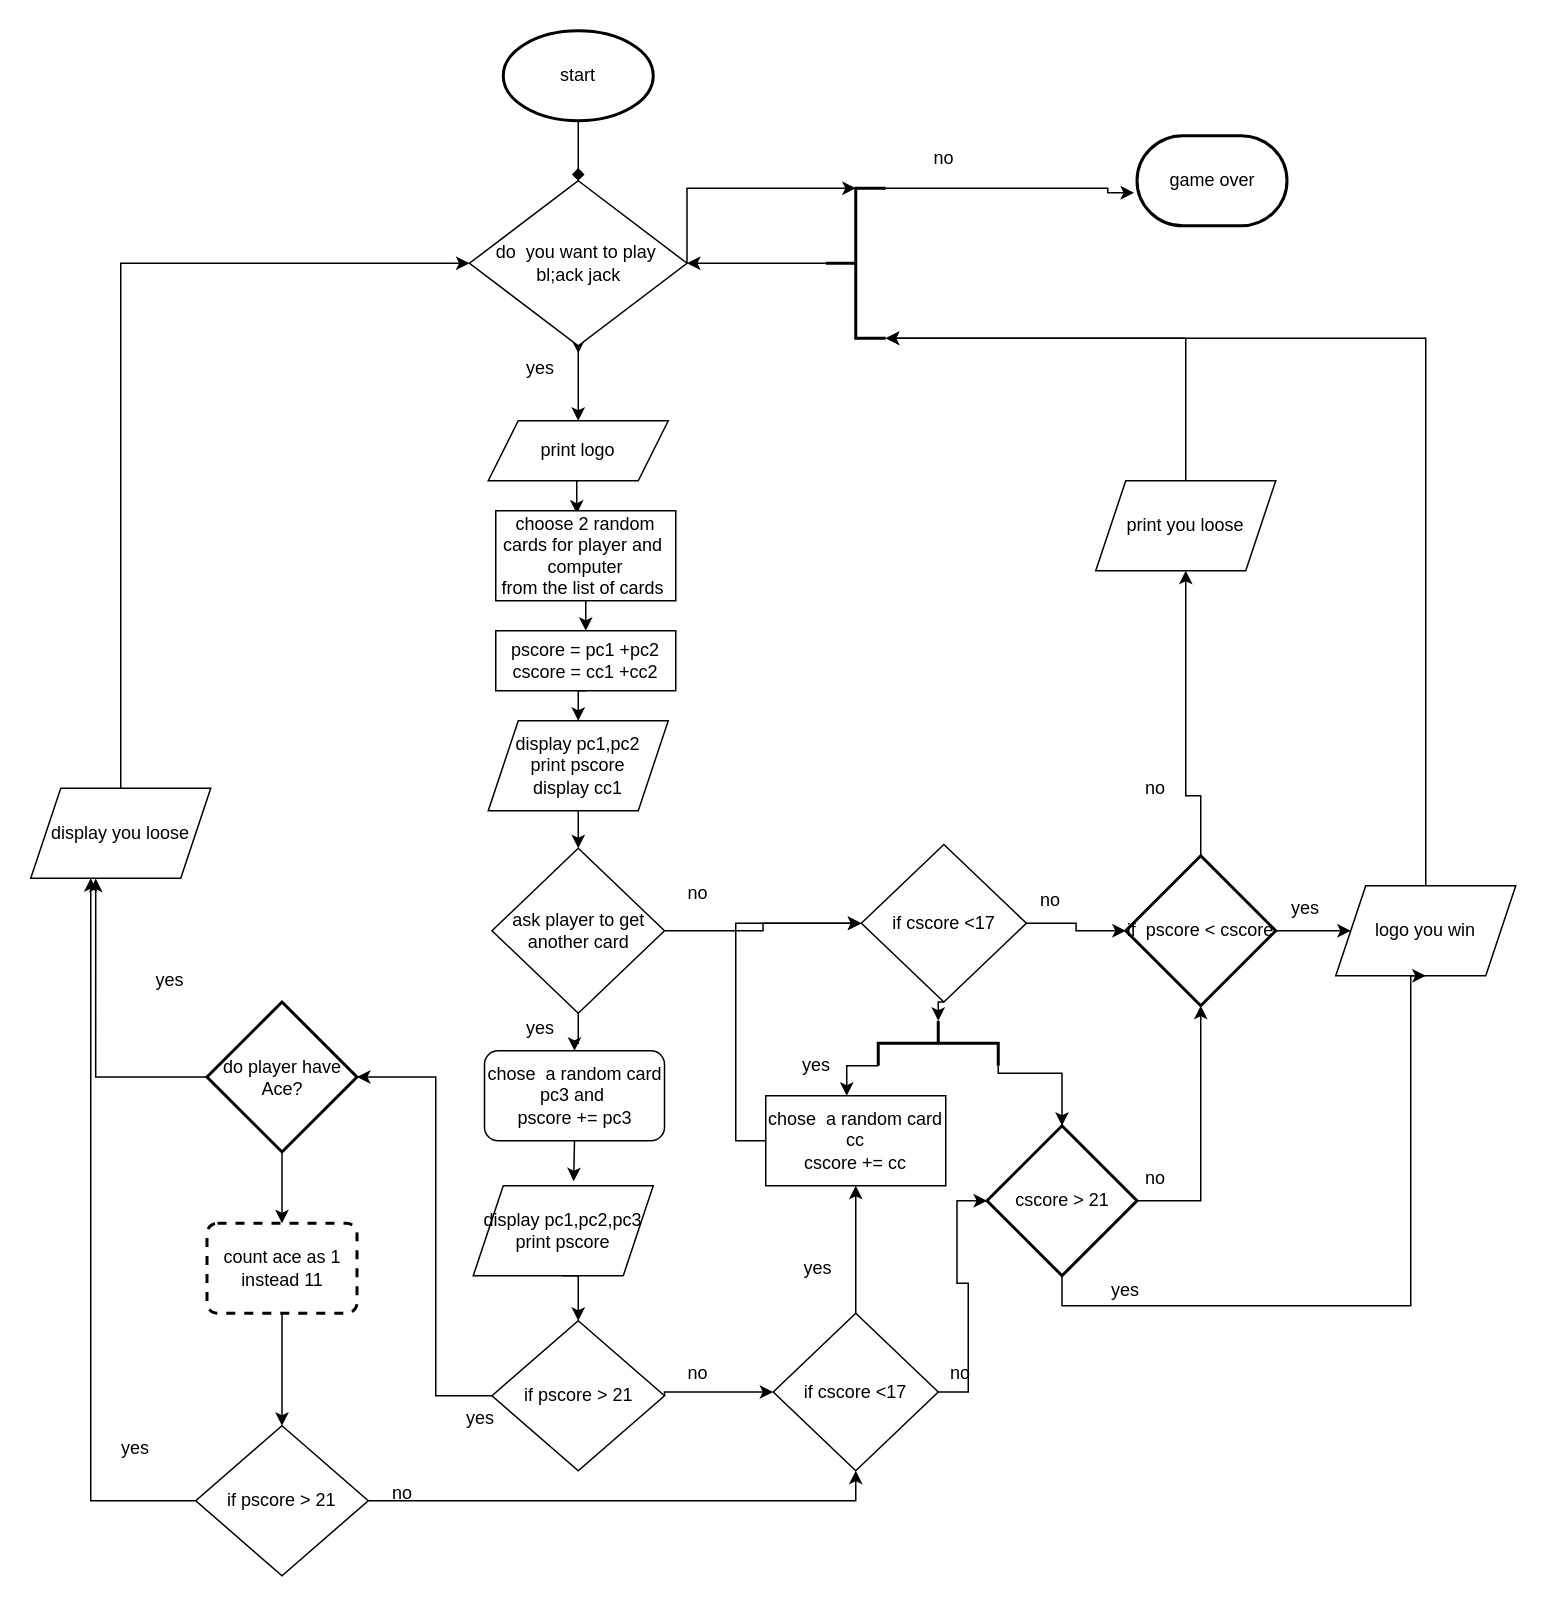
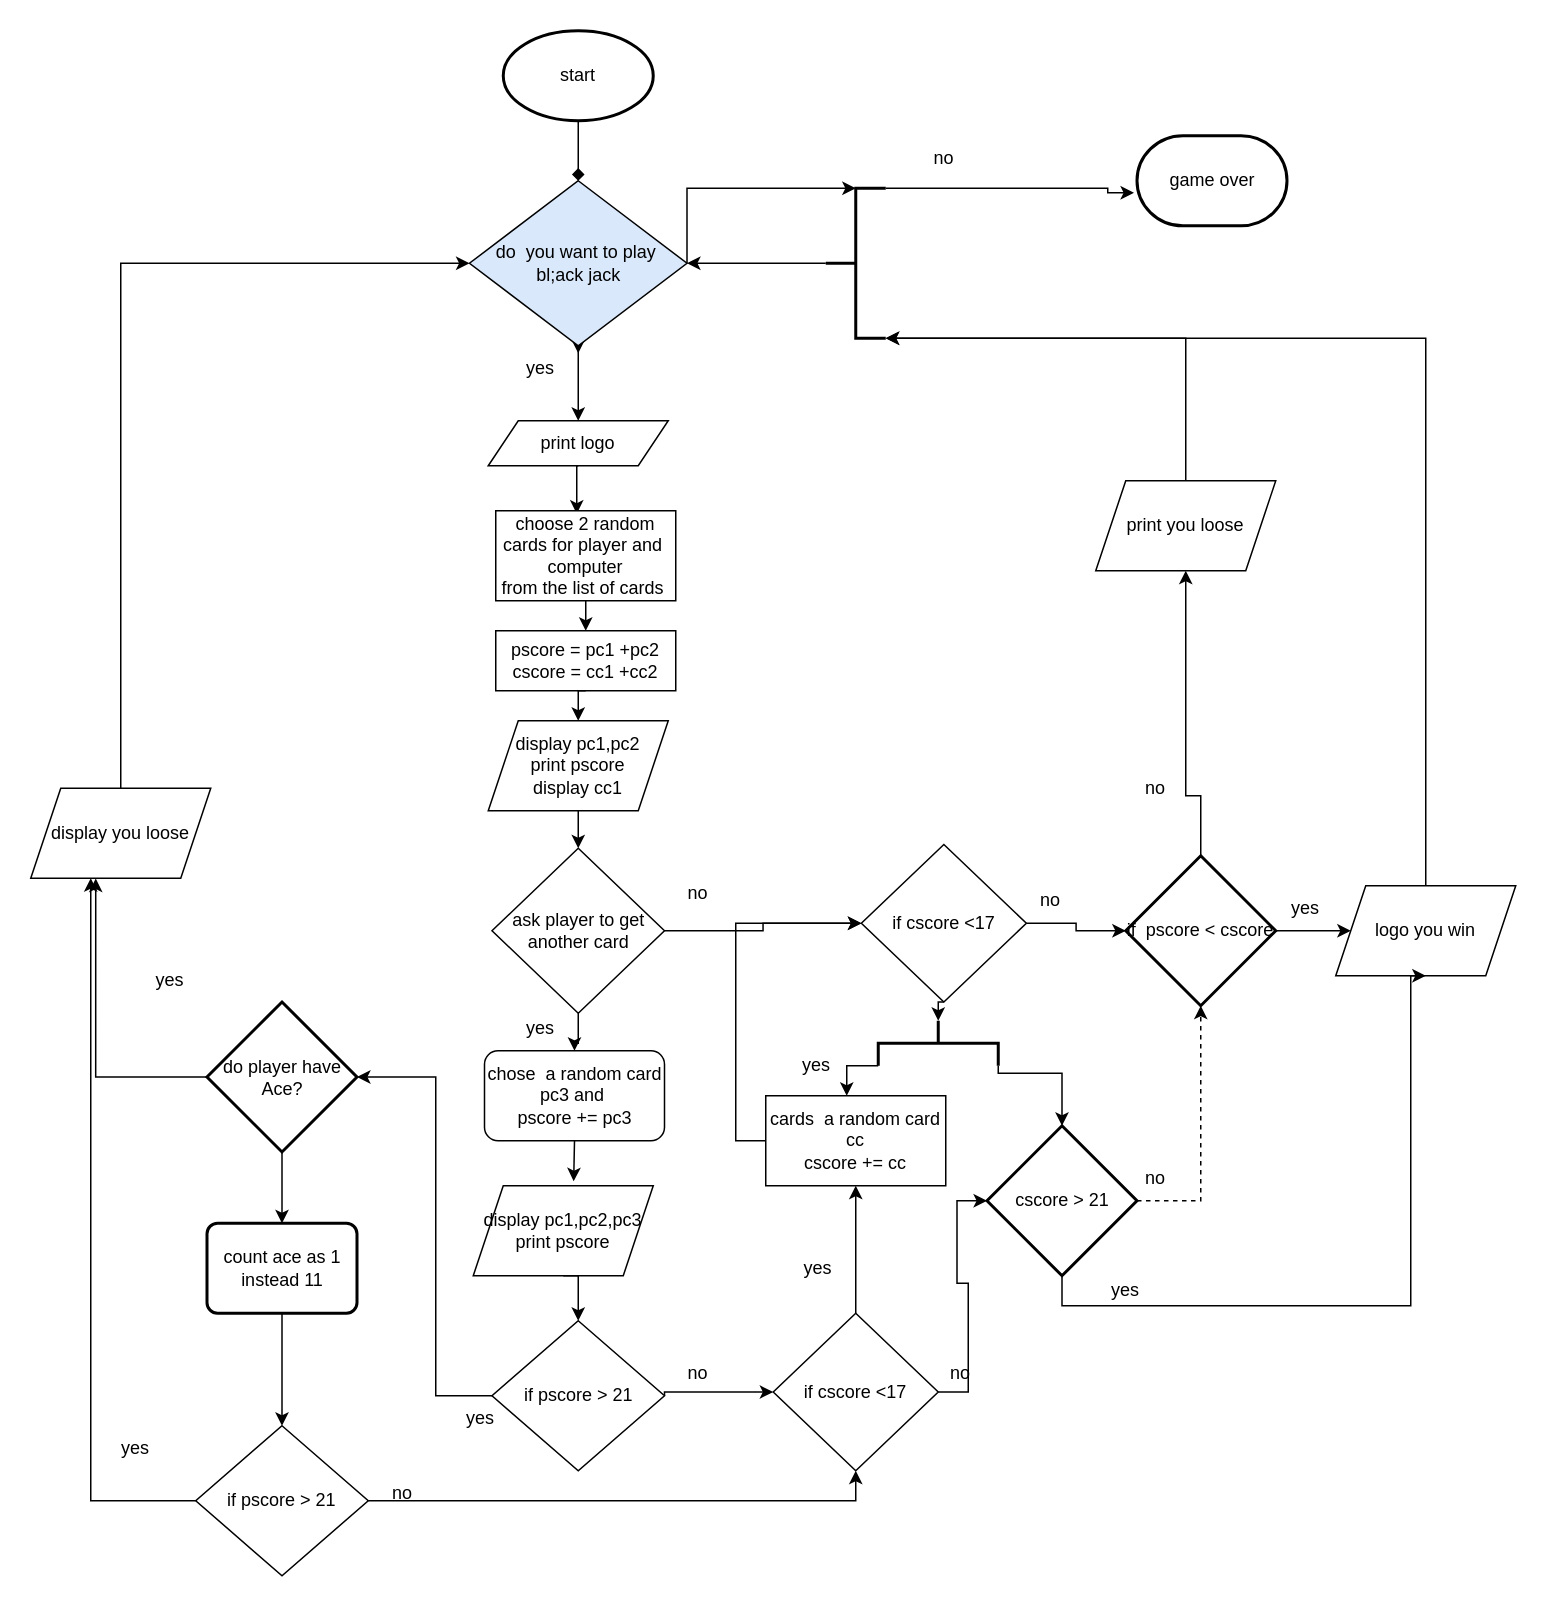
(578, 263) -> (578, 263)
(578, 451) -> (578, 443)
(1201, 1139) -> (1201, 1139)
(856, 1141) -> (856, 1141)
(282, 1268) -> (282, 1268)
